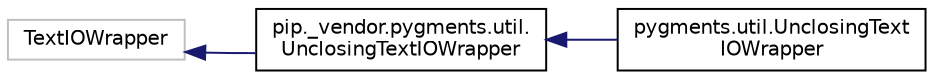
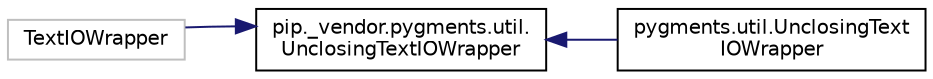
(231, 53) -> (210, 27)
